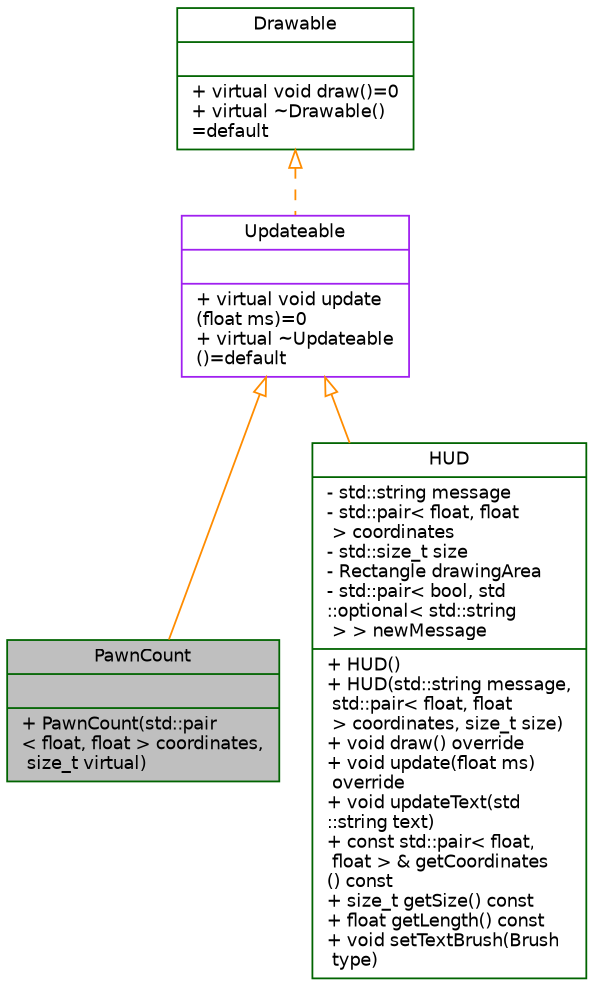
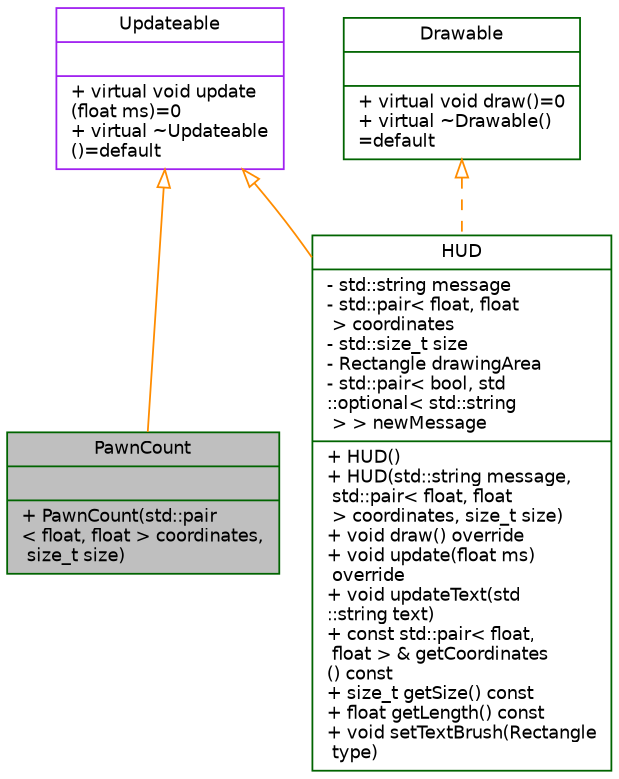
(295, 191) -> (462, 206)
(84, 764) -> (73, 556)
(443, 941) -> (462, 733)
